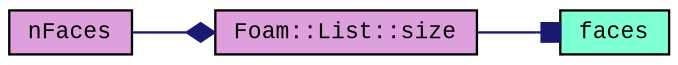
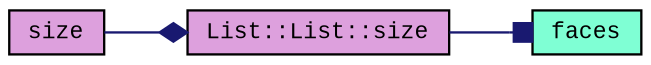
(71, 32) -> (57, 32)
(346, 32) -> (318, 32)
